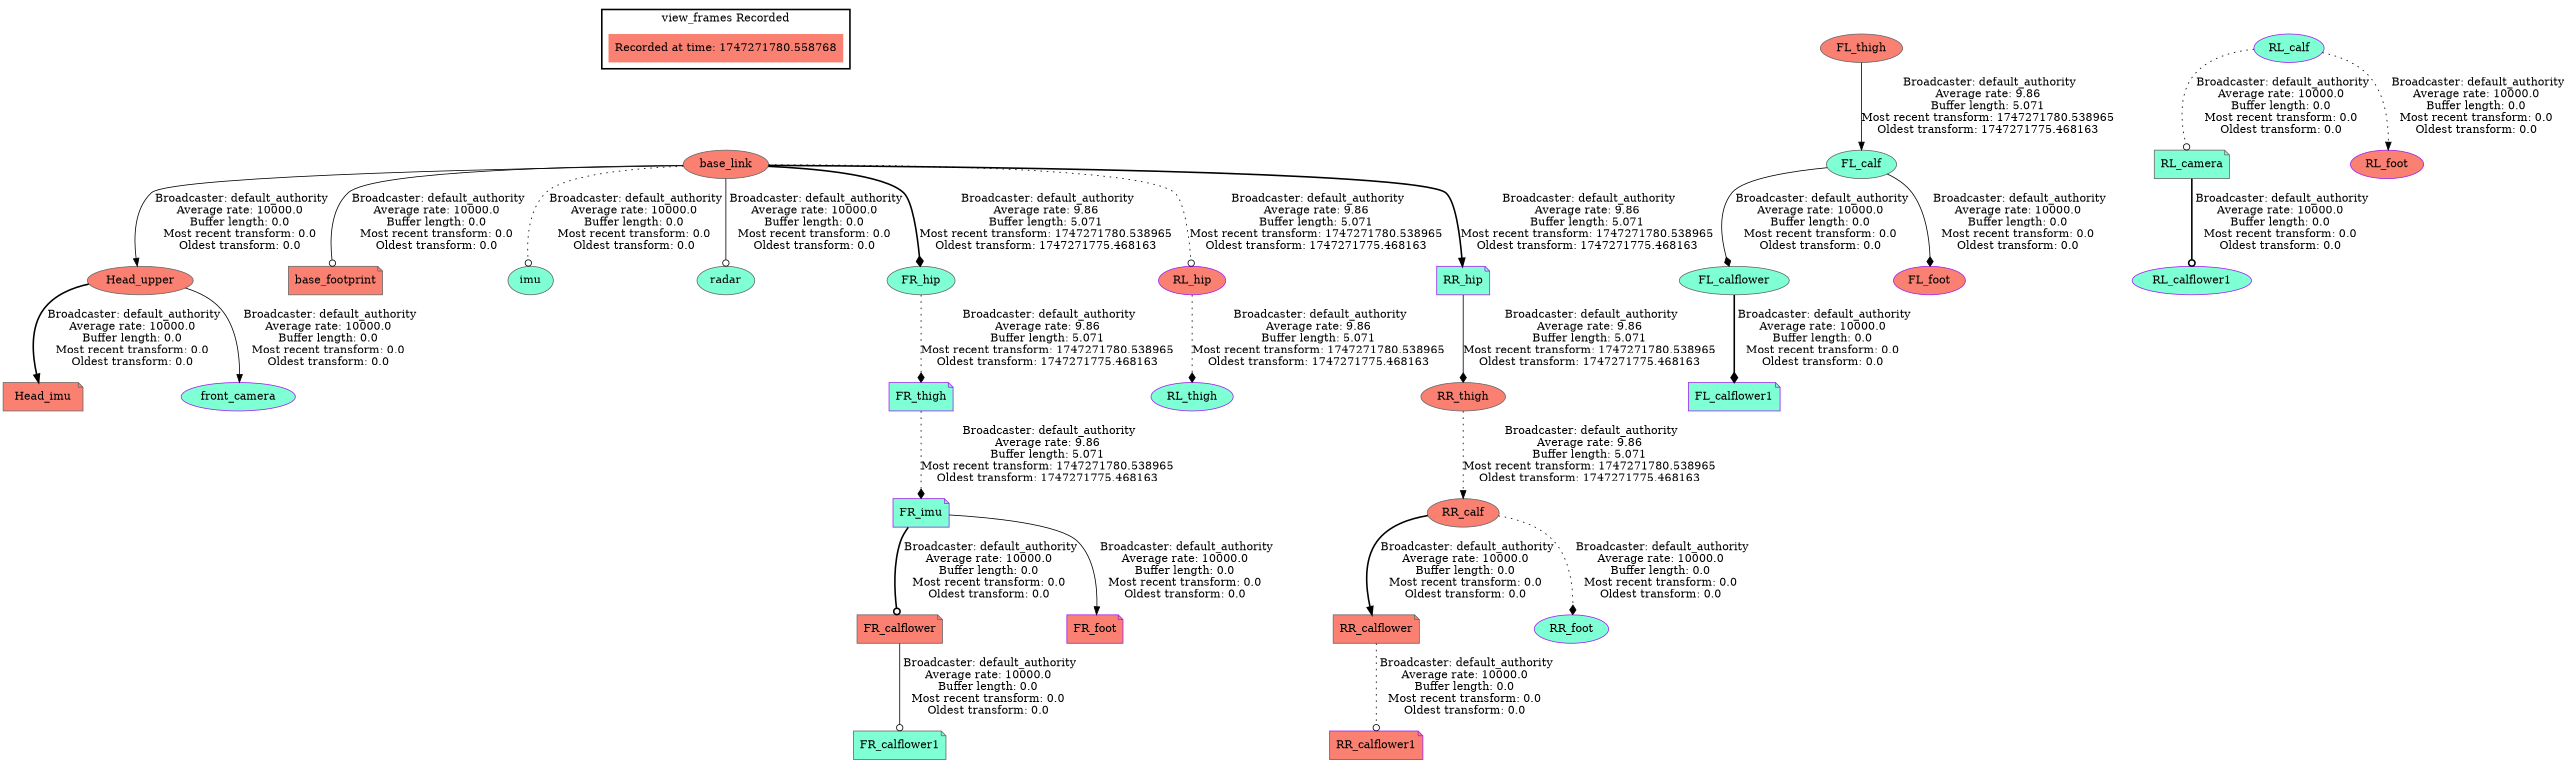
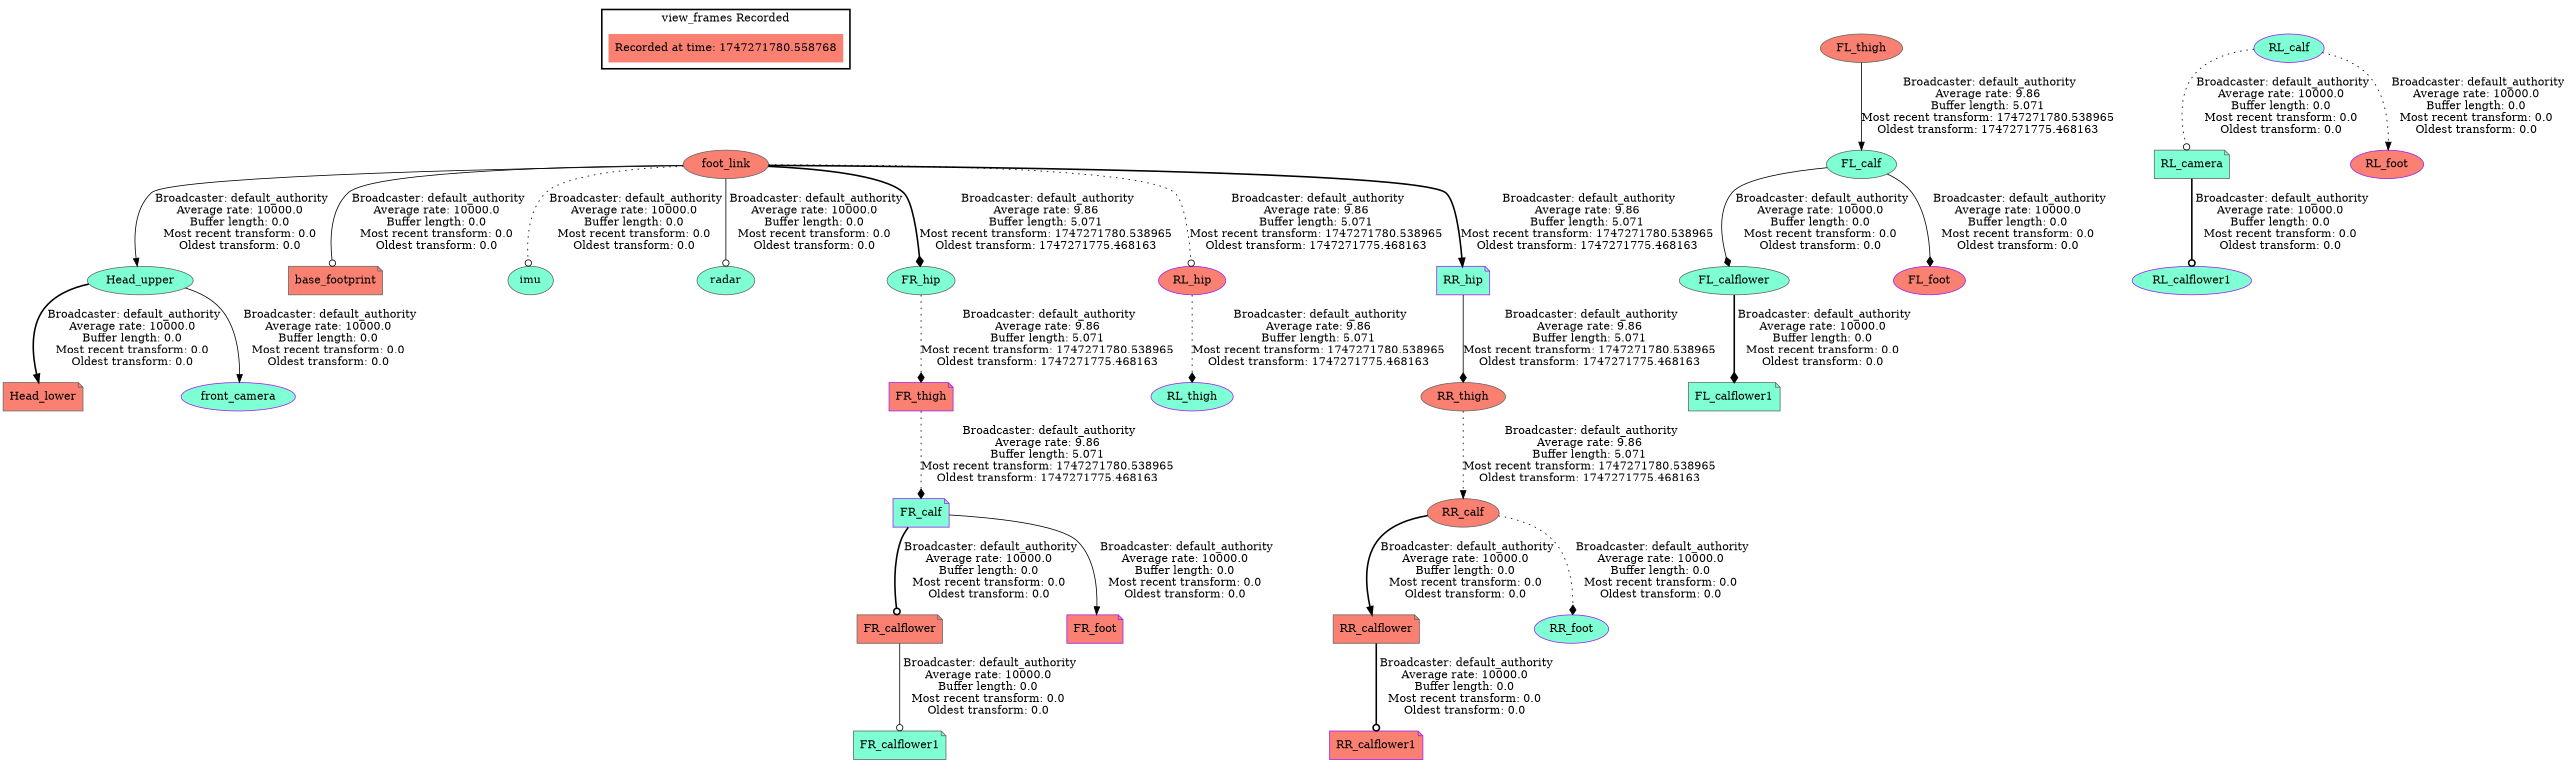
(726, 164) -> (726, 164)
(140, 281) -> (140, 281)
(43, 397) -> (43, 397)
(921, 397) -> (921, 397)
(1734, 397) -> (1734, 397)
(921, 513) -> (921, 513)
(1376, 684) -> (1376, 684)
